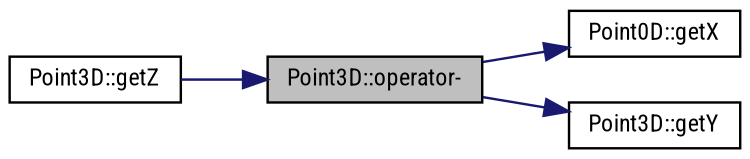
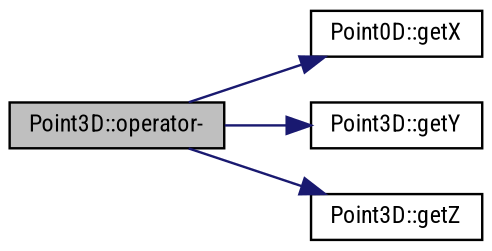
(212, 80) -> (245, 167)
